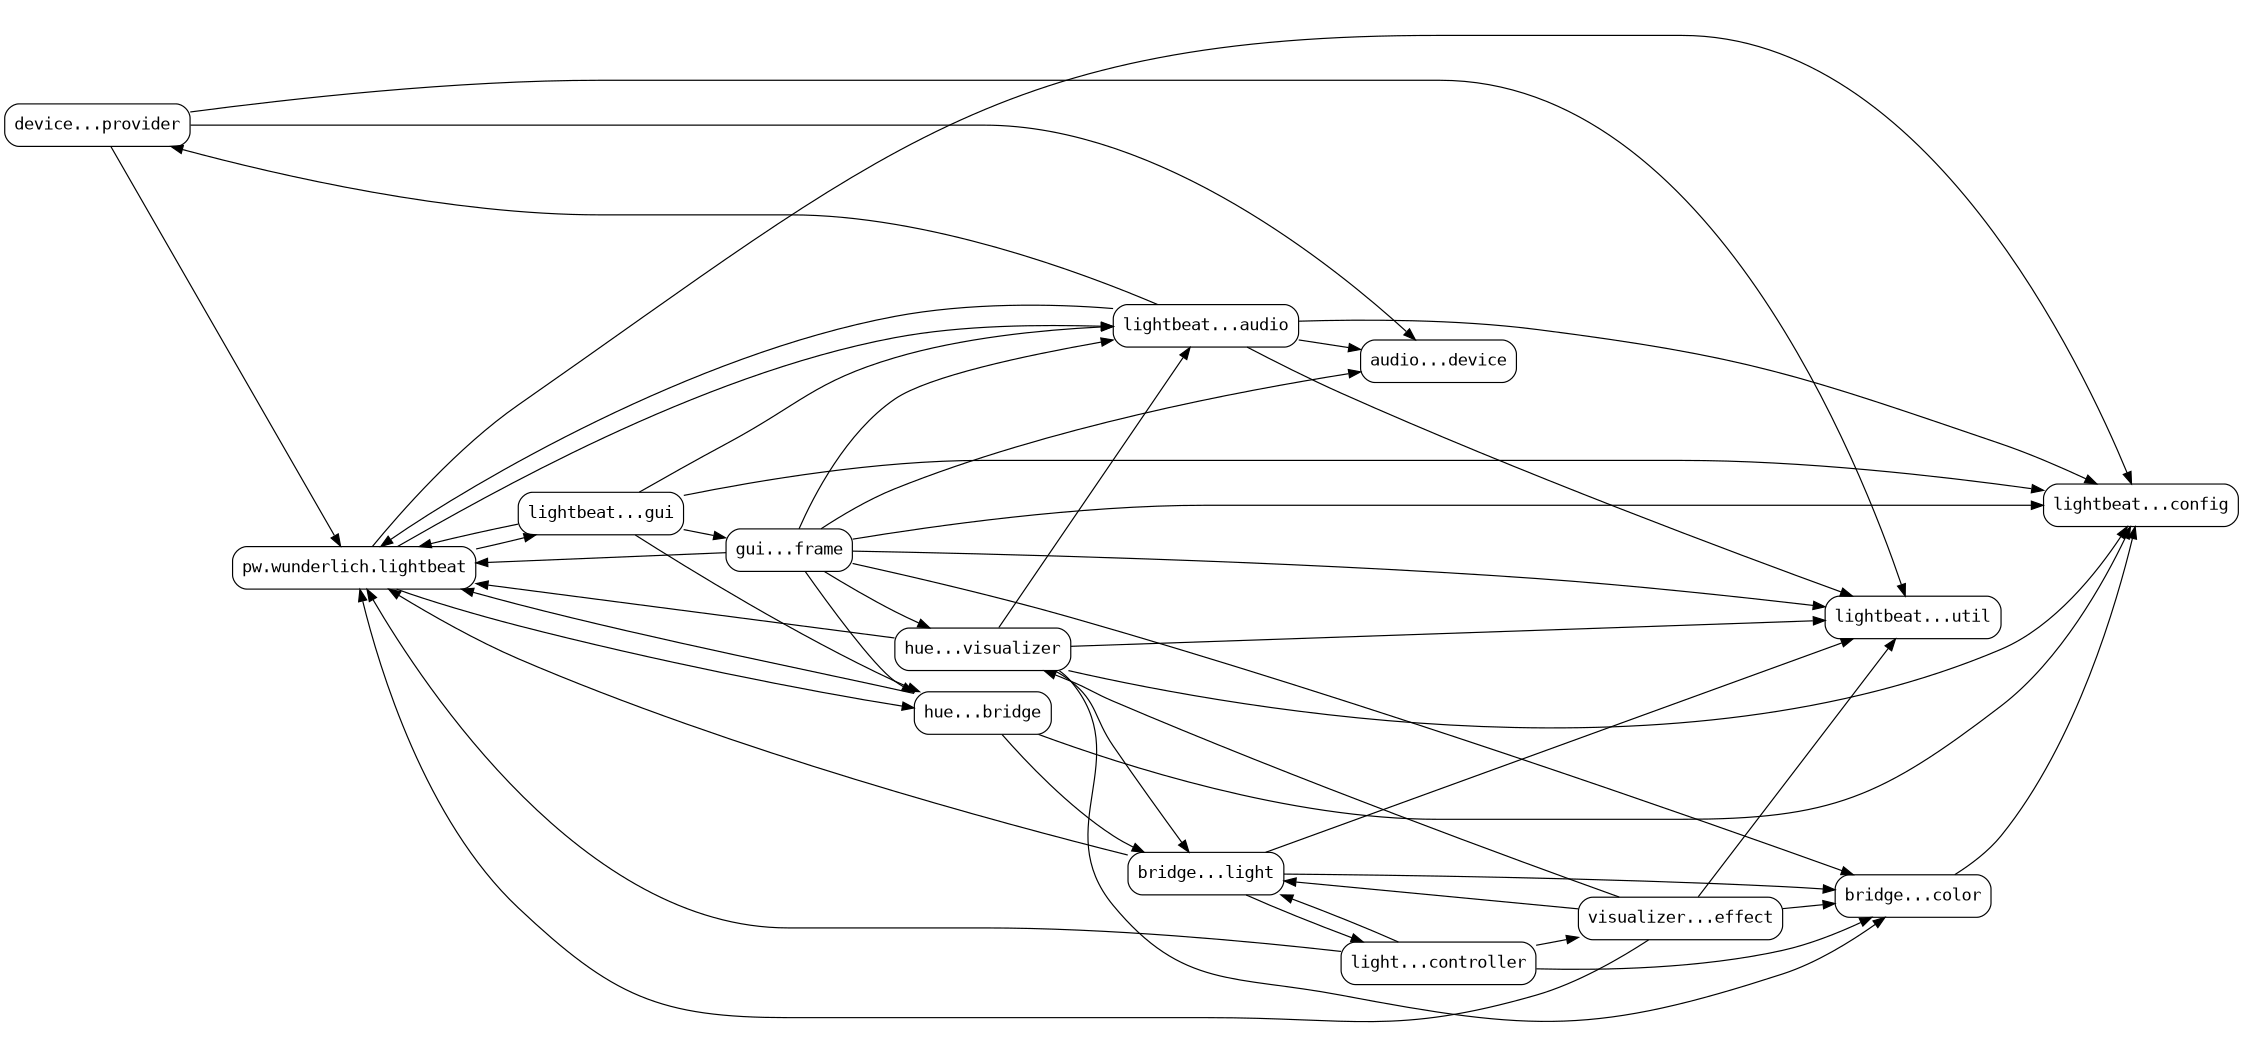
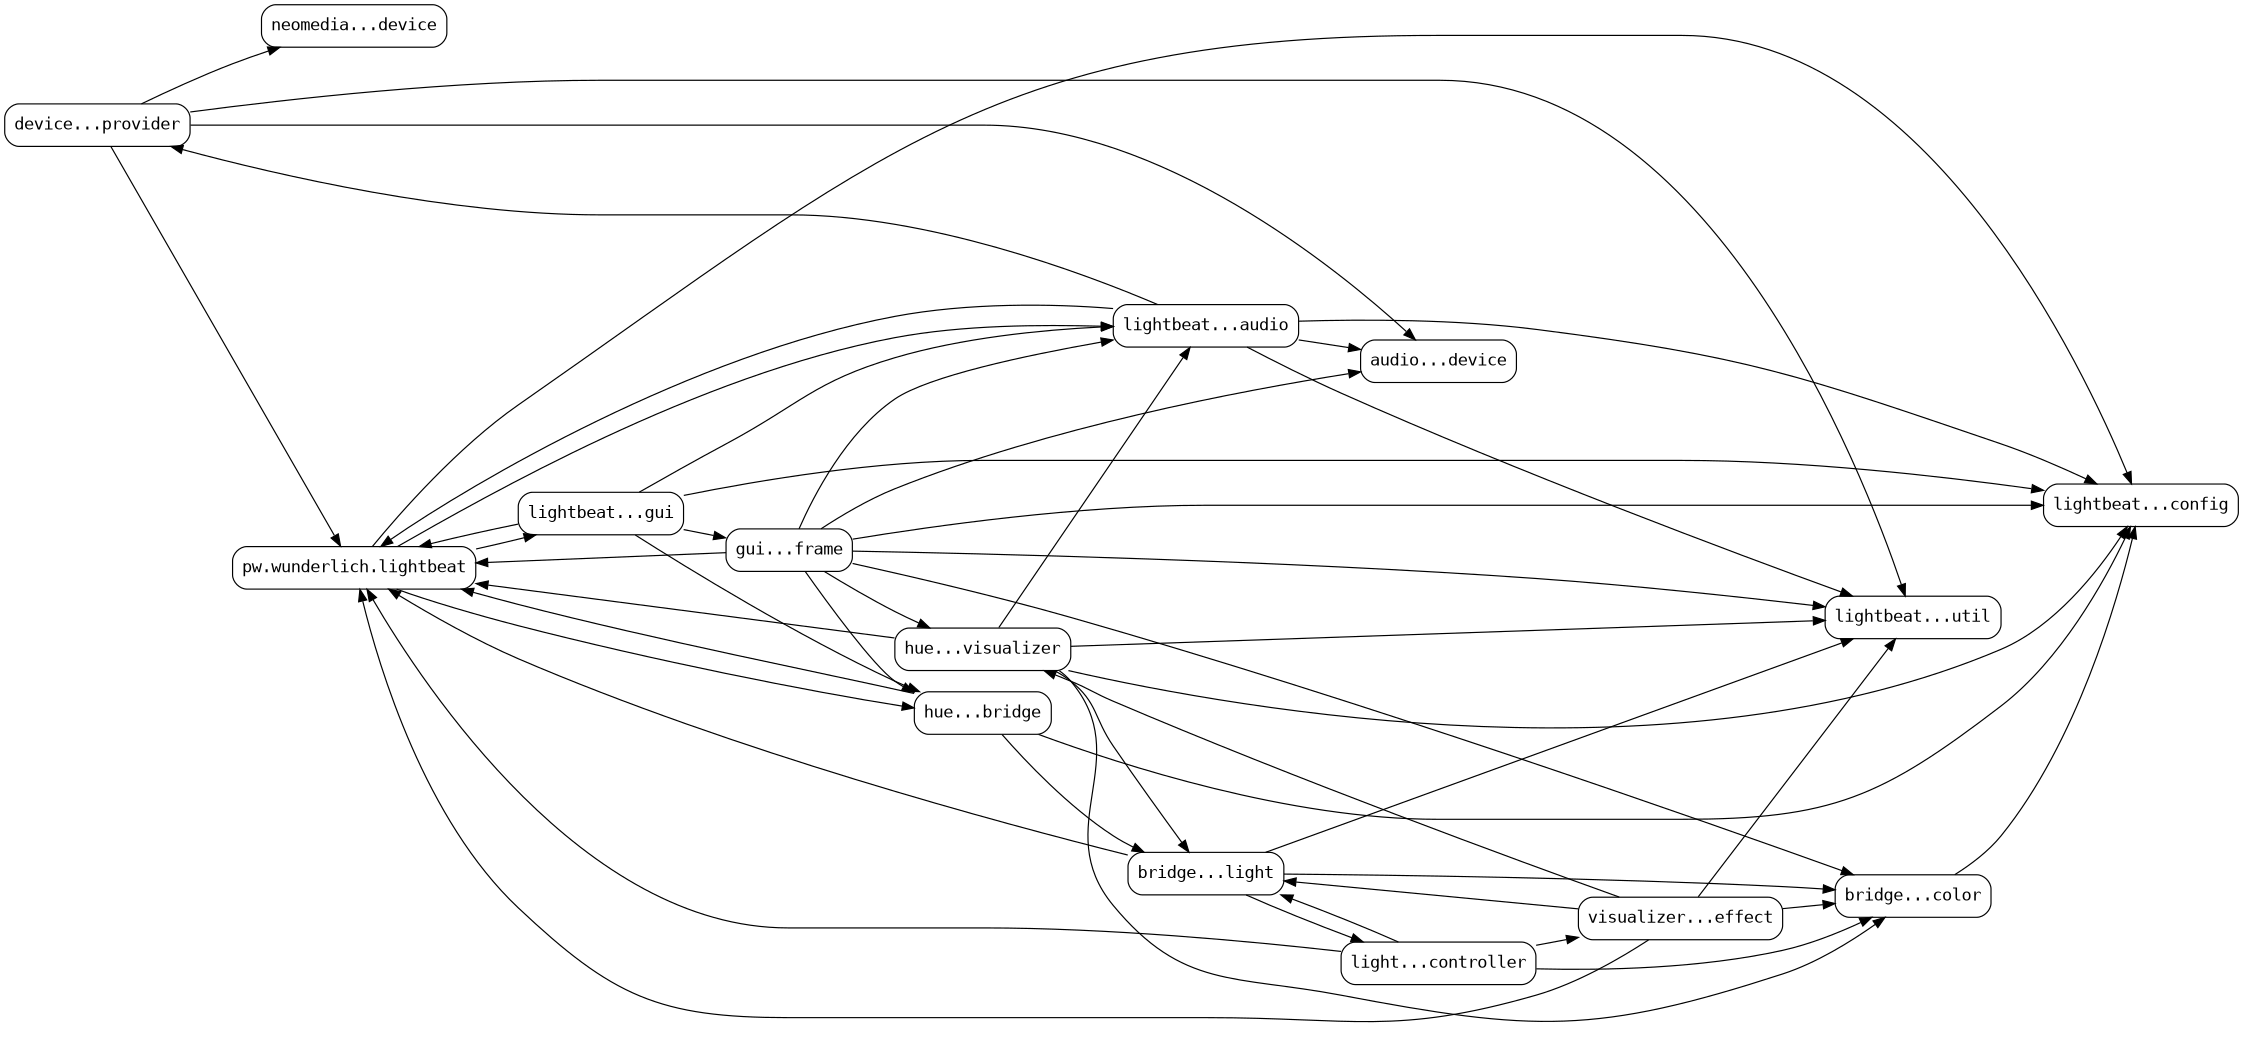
none -> (354, 26)
